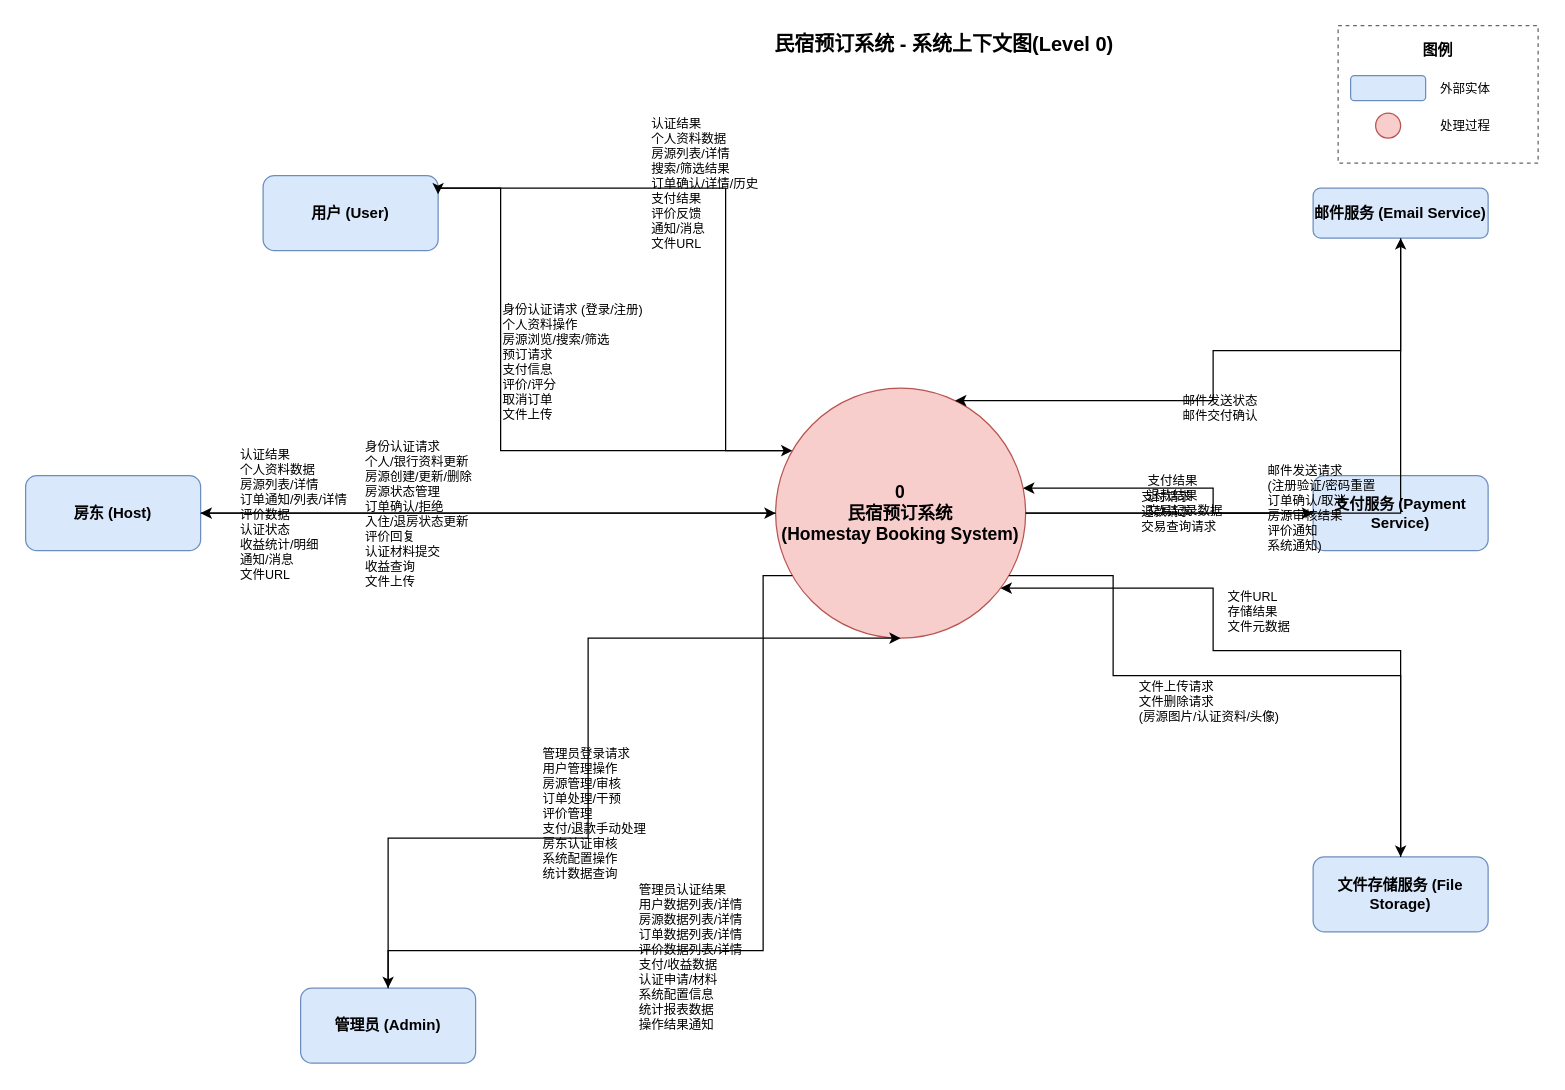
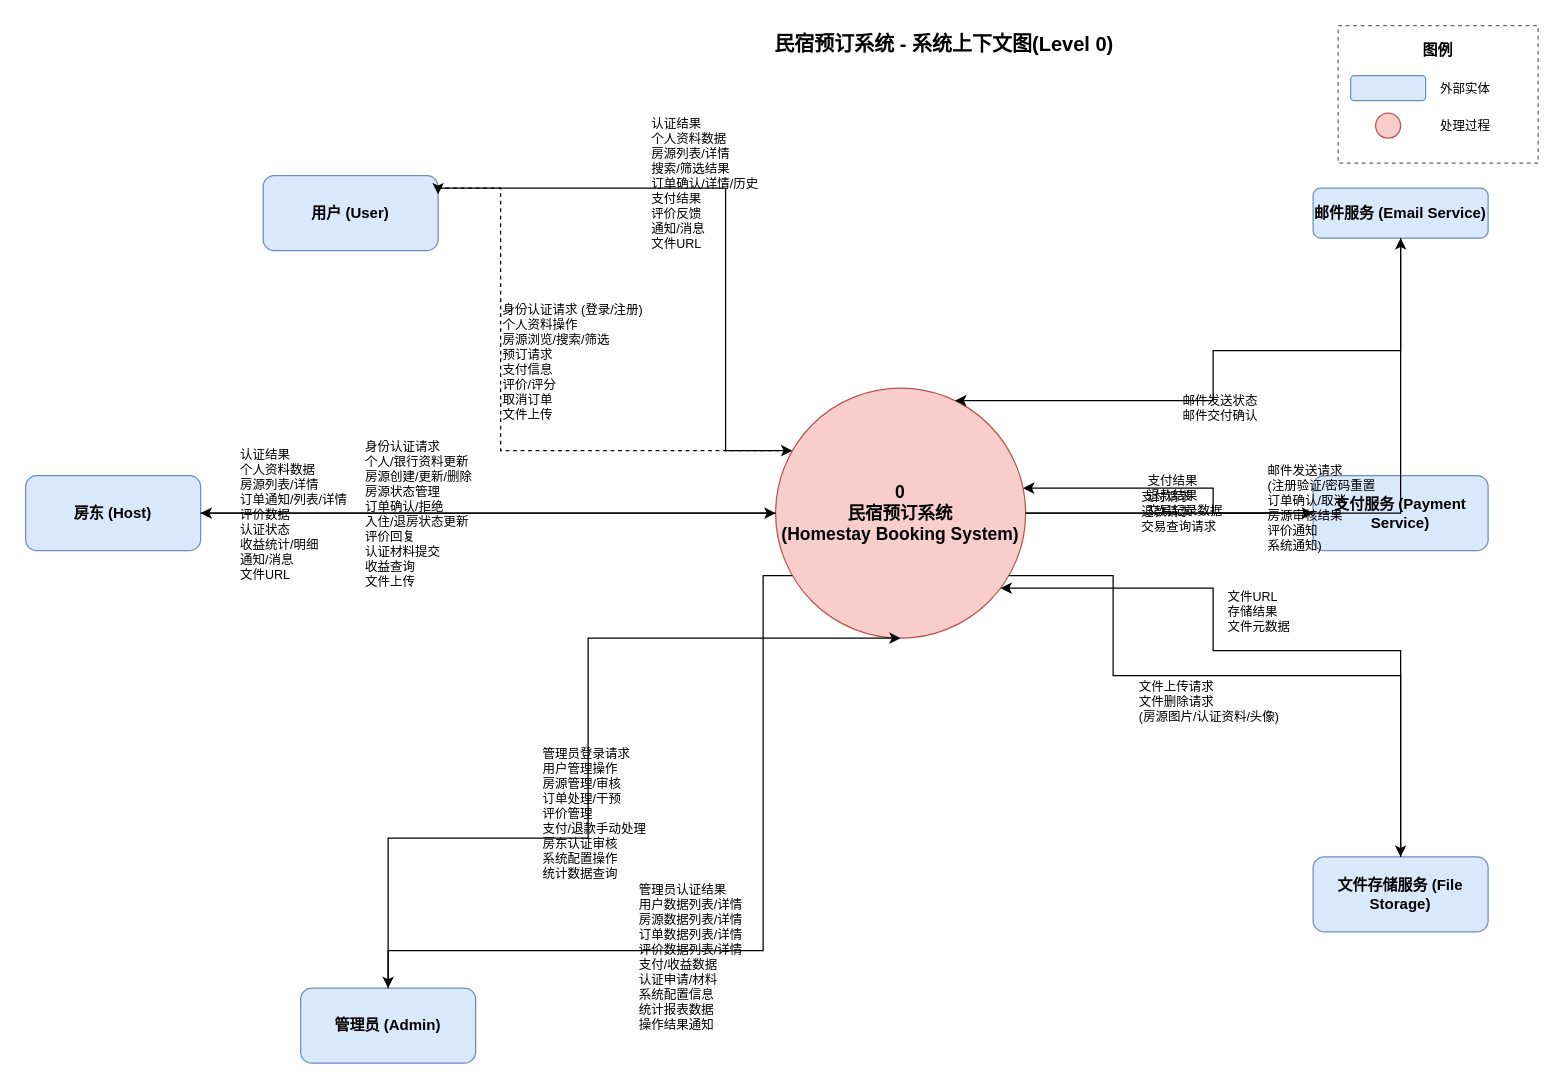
(501, 432) -> (501, 432)
